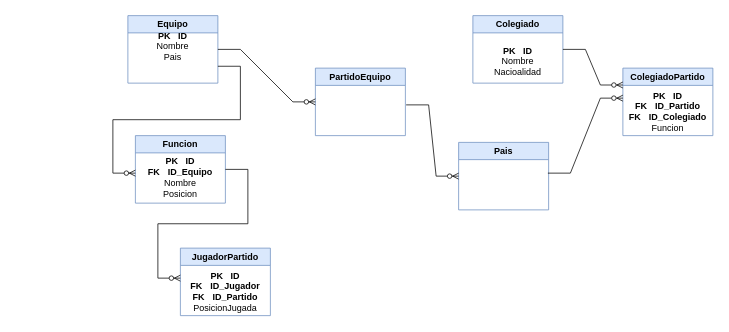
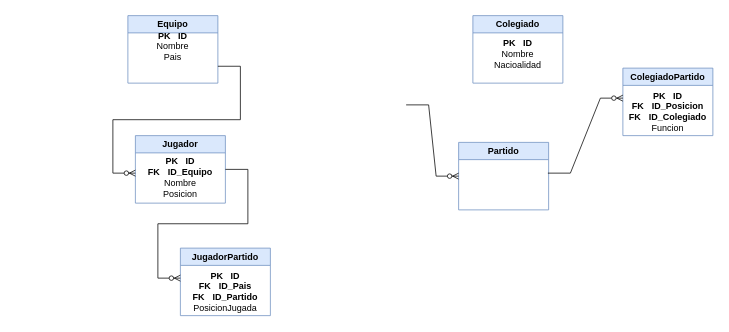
(518, 66) -> (518, 59)
(592, 66) -> none
(266, 75) -> none
(360, 102) -> none
(668, 117) -> (668, 117)
(180, 144) -> (180, 144)
(504, 151) -> (504, 151)
(225, 297) -> (225, 297)
